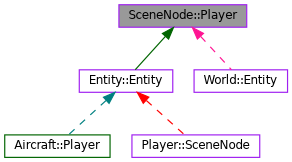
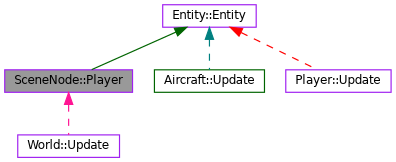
(150, 53) -> (134, 51)
(241, 81) -> (69, 146)
(57, 146) -> (209, 81)
(196, 146) -> (338, 81)
